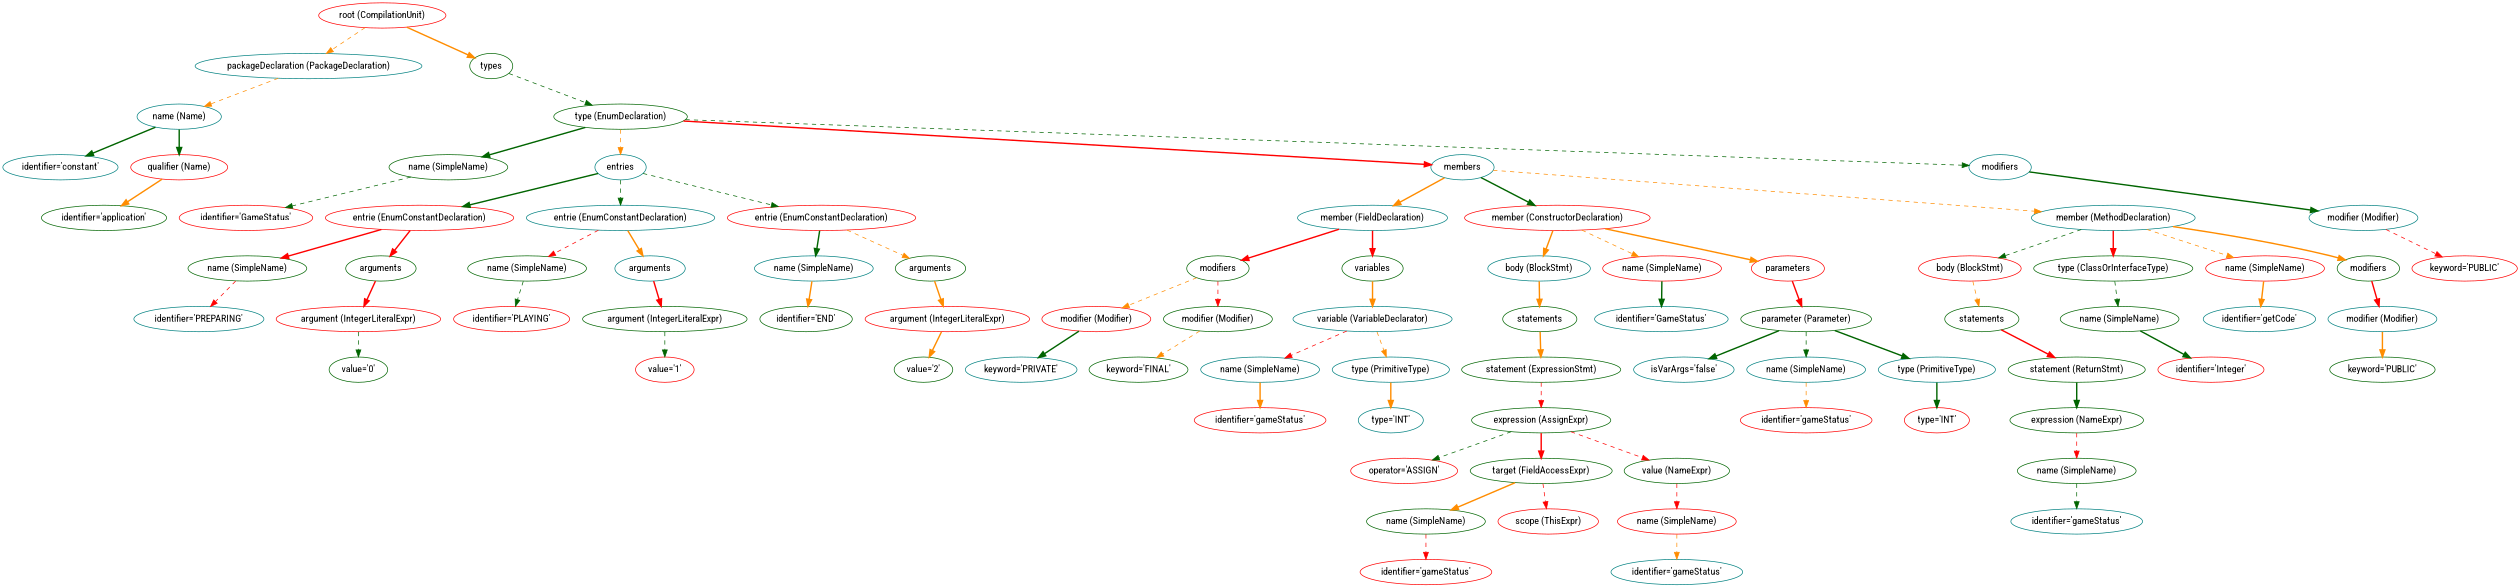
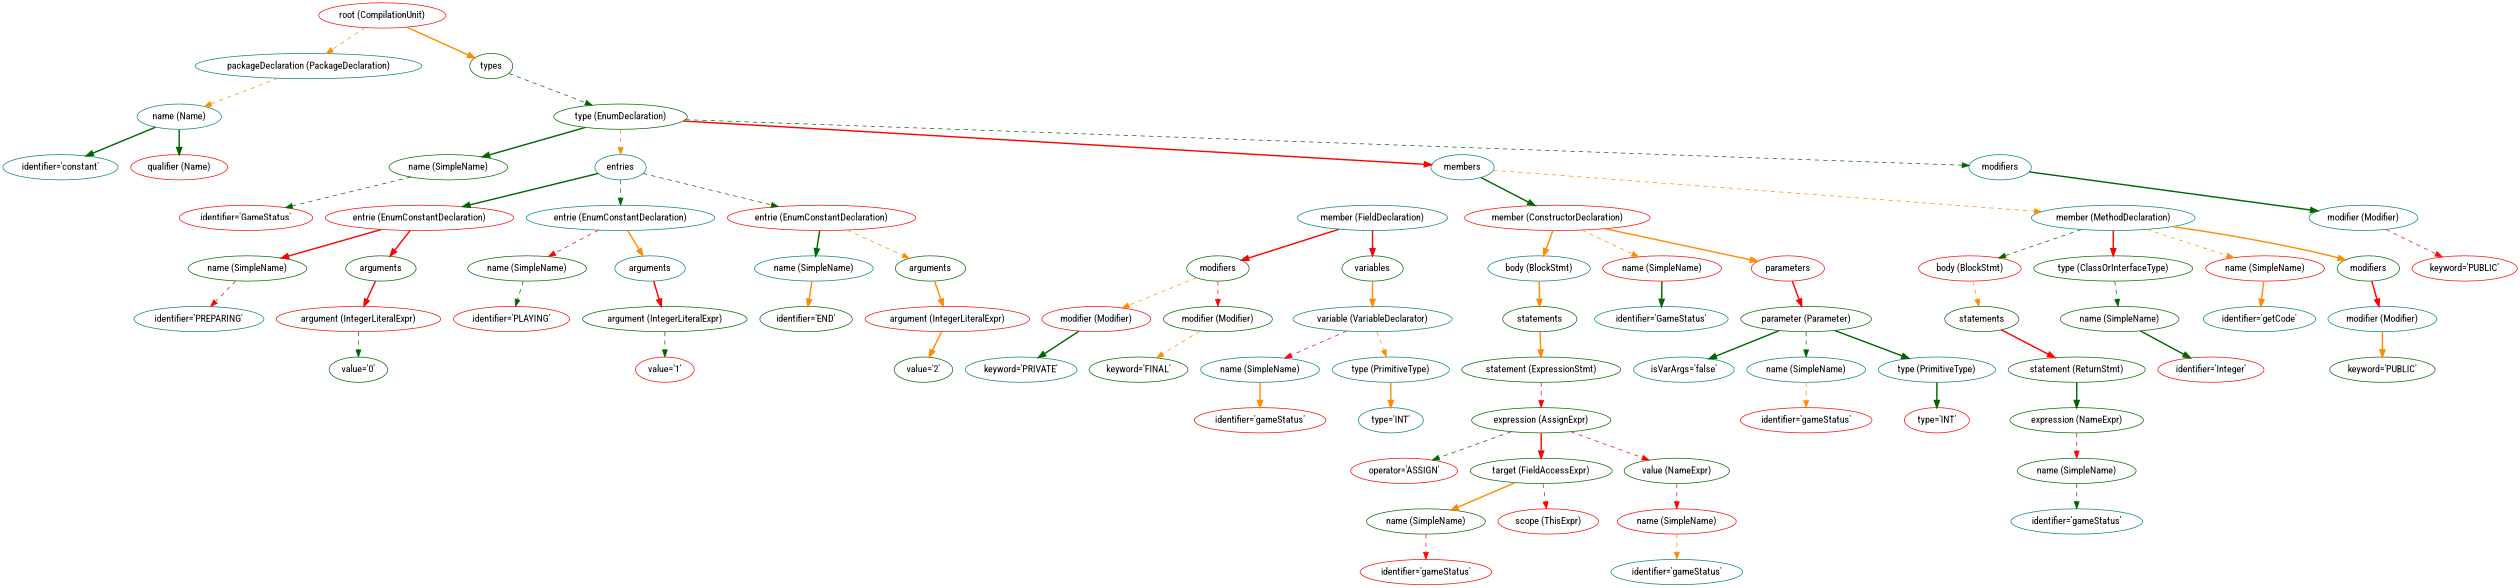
(1422, 190) -> none
(104, 218) -> none
